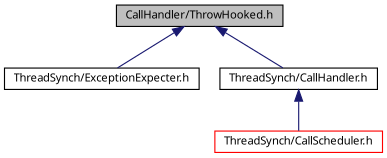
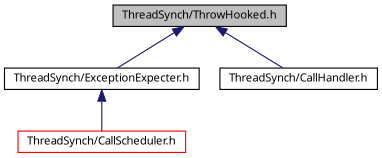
(200, 16) -> (200, 16)
(299, 116) -> (102, 116)
